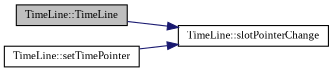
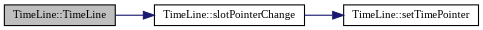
(154, 47) -> (319, 15)
